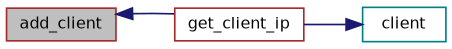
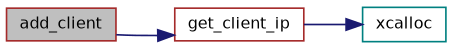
(153, 13) -> (137, 35)
(404, 24) -> (404, 24)
